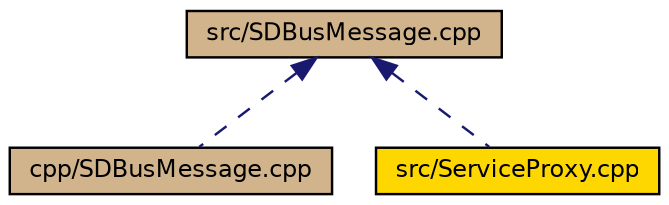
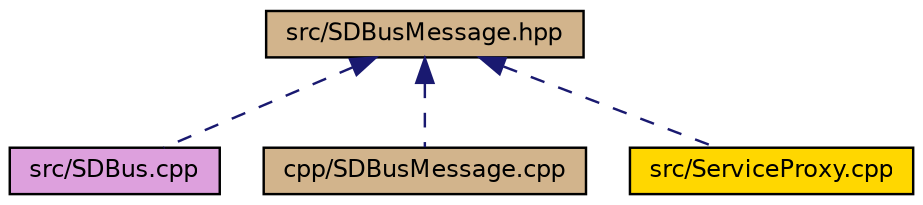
(344, 34) -> (425, 34)
none -> (115, 171)
